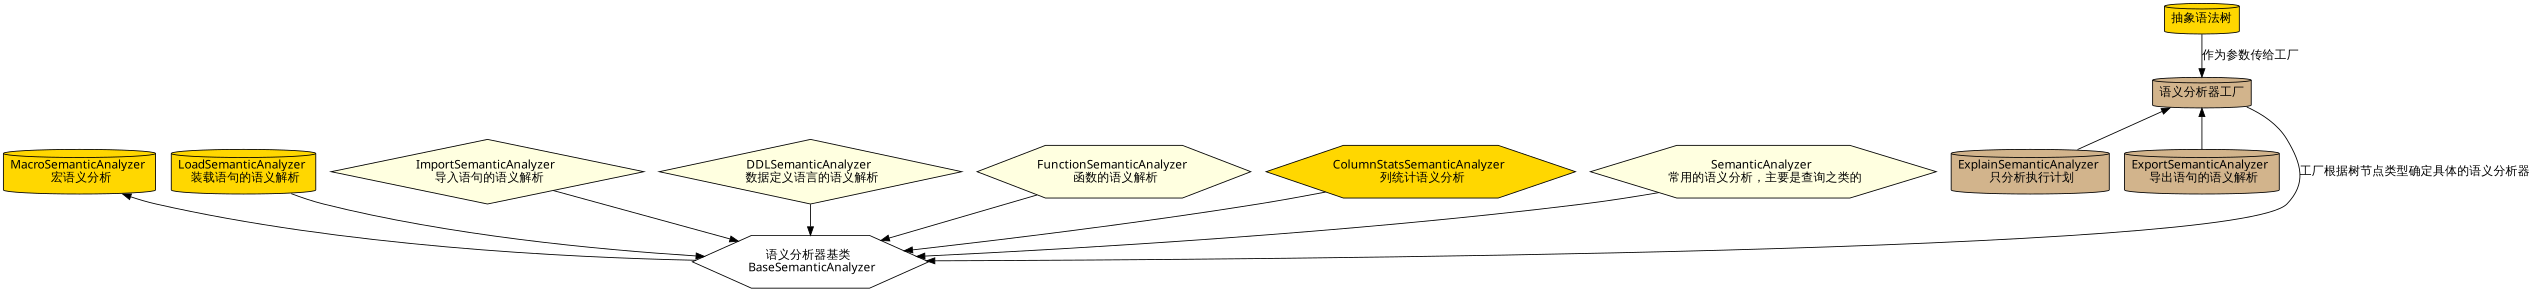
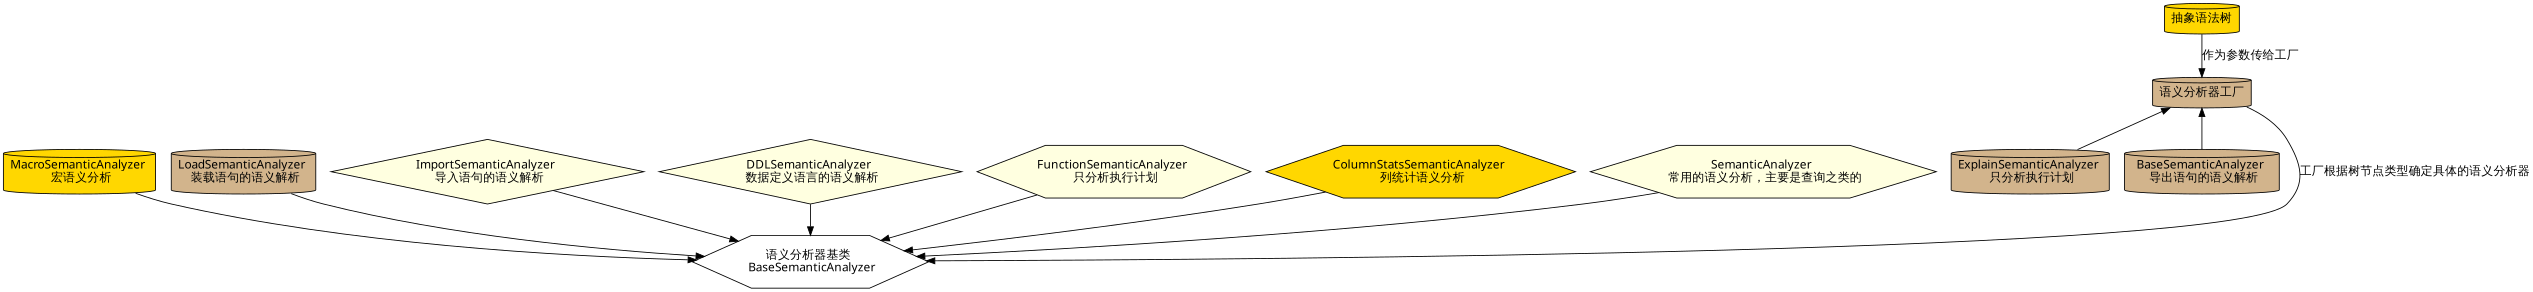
(244, 172) -> (244, 172)
(1114, 172) -> (1114, 172)
(2202, 172) -> (2202, 172)
(412, 243) -> (410, 242)
